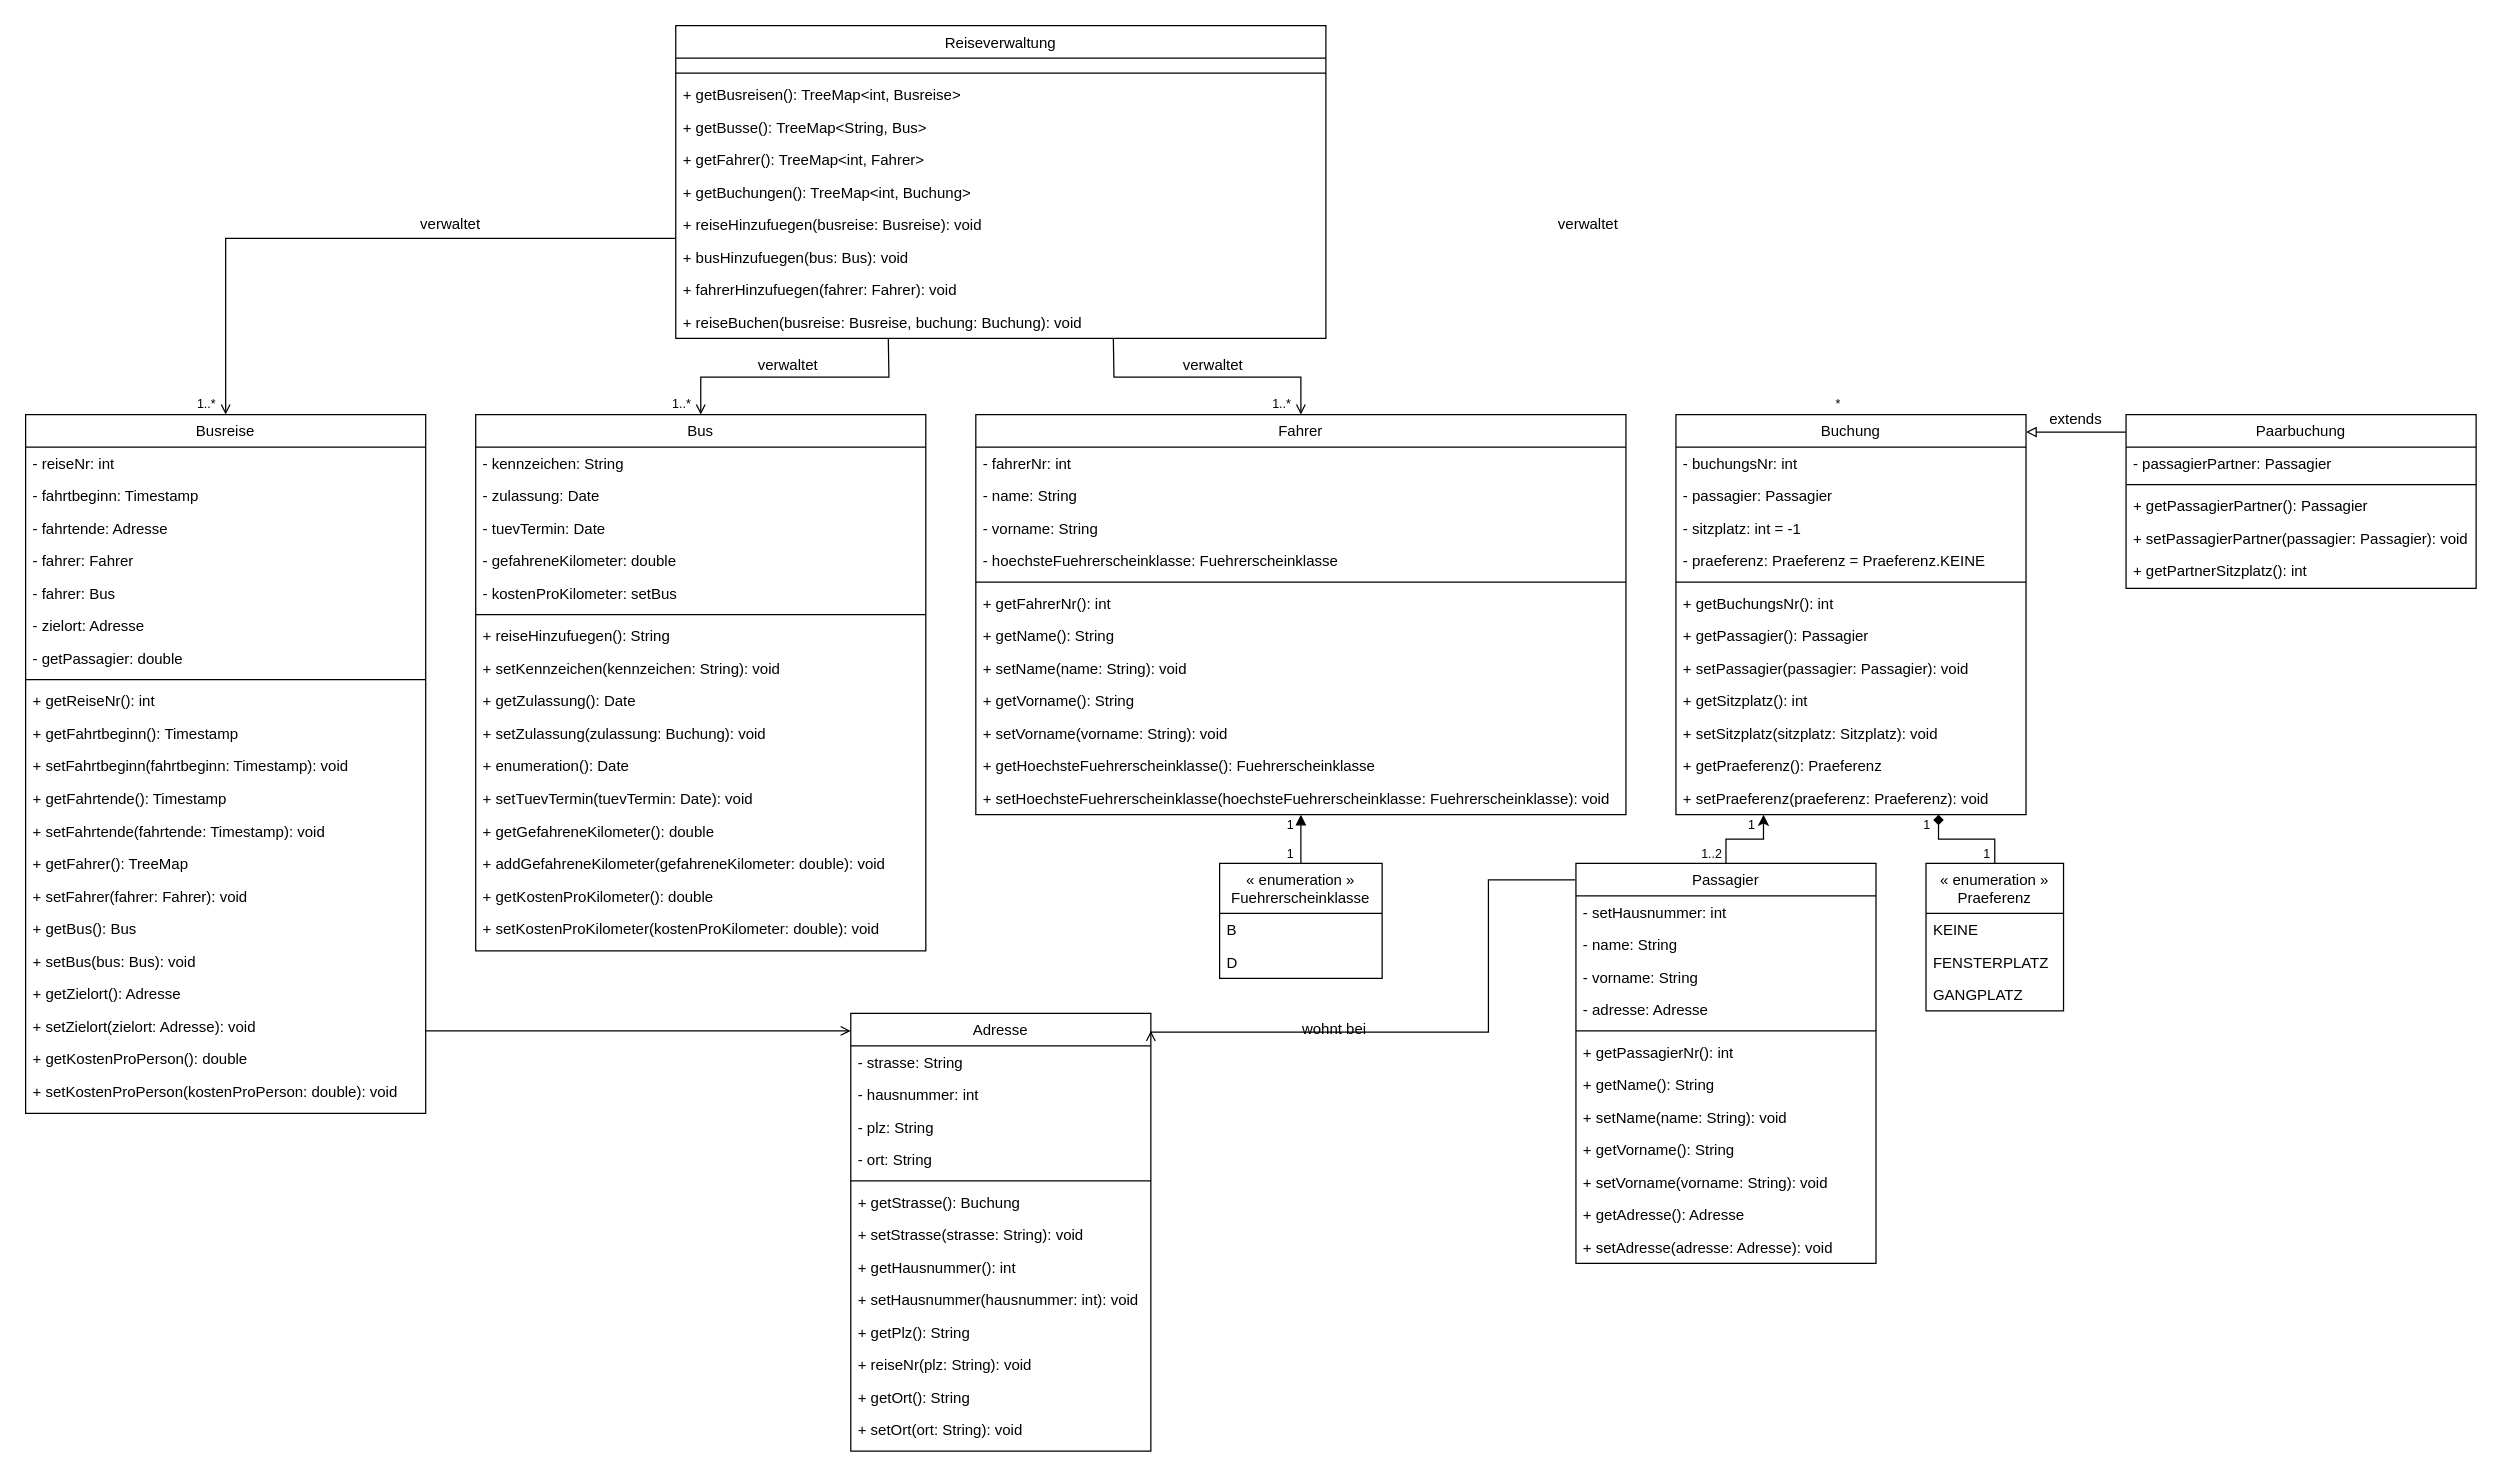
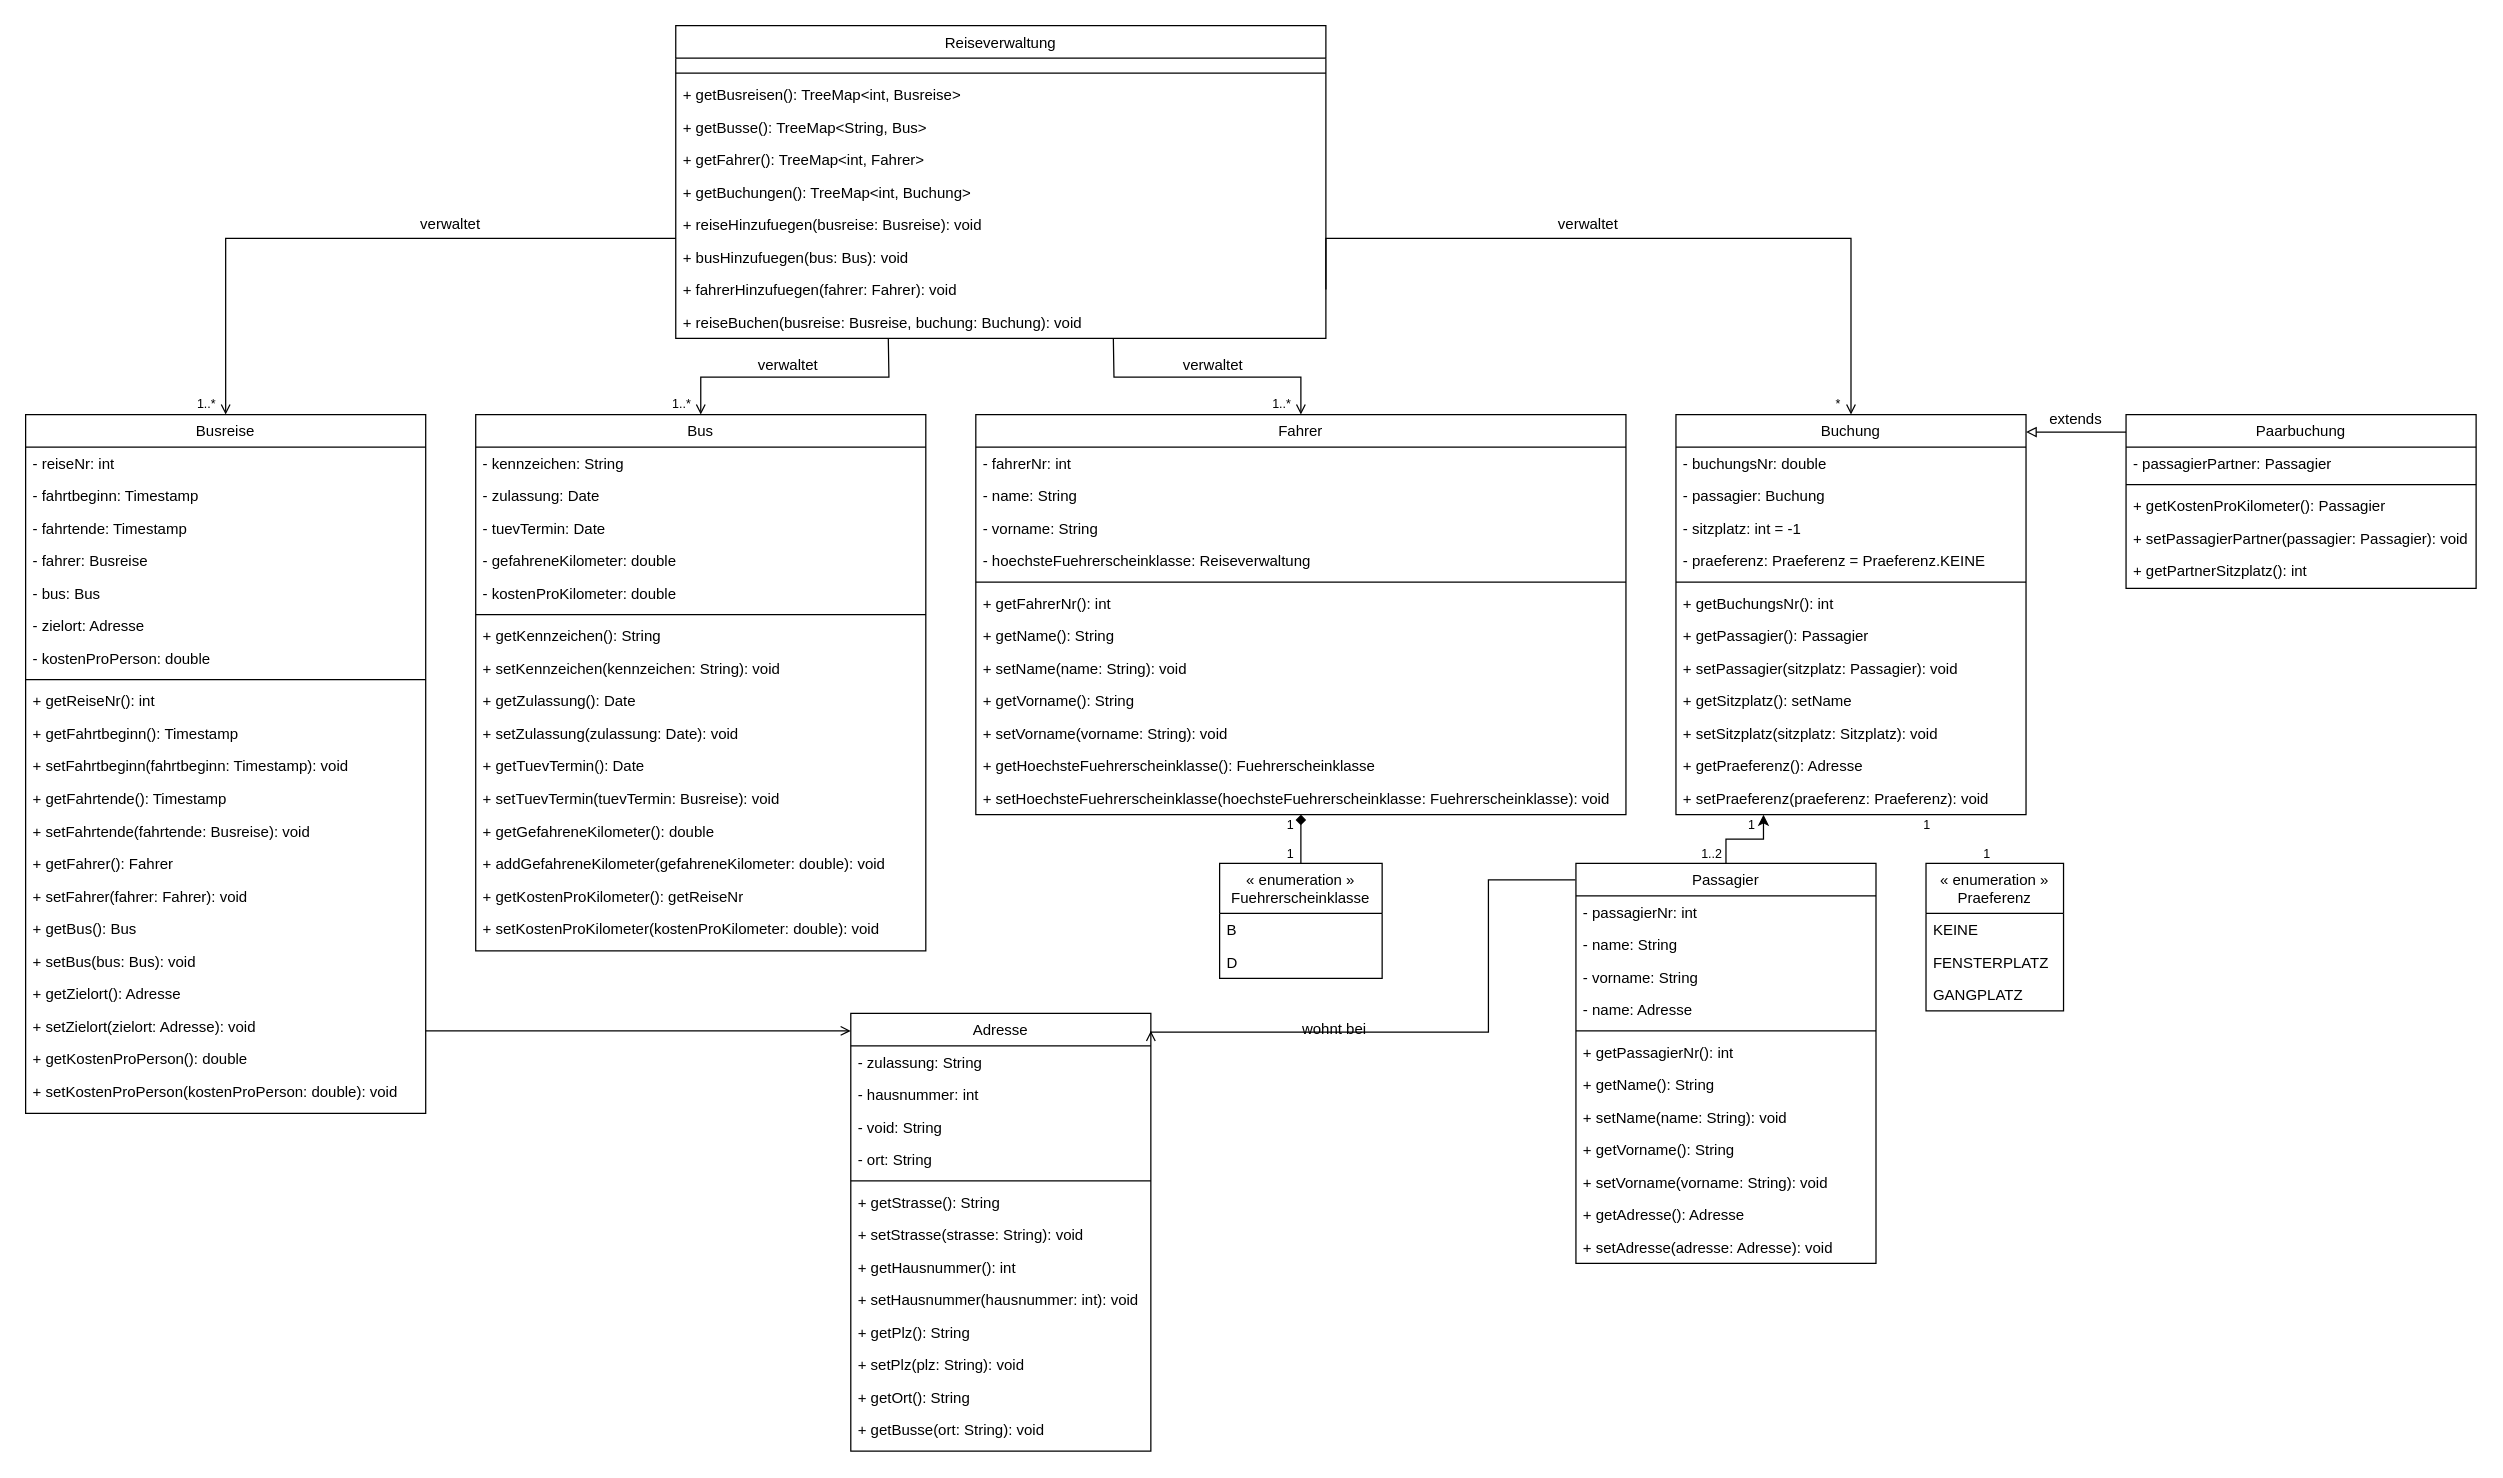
none -> (1676, 238)
(1746, 464) -> (1759, 464)
(1765, 496) -> (1759, 496)
(2266, 506) -> (2272, 506)
(111, 529) -> (117, 529)
(94, 561) -> (100, 561)
(1179, 561) -> (1162, 561)
(81, 594) -> (69, 594)
(590, 594) -> (588, 594)
(588, 636) -> (582, 636)
(115, 659) -> (130, 659)
(1841, 669) -> (1839, 669)
(1759, 701) -> (1778, 701)
(635, 734) -> (622, 734)
(563, 766) -> (571, 766)
(1798, 766) -> (1786, 766)
(631, 799) -> (646, 799)
(1301, 826) -> (1301, 826)
(195, 831) -> (191, 831)
(1971, 839) -> none
(119, 864) -> (115, 864)
(609, 896) -> (626, 896)
(1659, 913) -> (1648, 913)
(1652, 1010) -> (1640, 1010)
(921, 1063) -> (928, 1063)
(902, 1128) -> (907, 1128)
(948, 1203) -> (942, 1203)
(958, 1365) -> (953, 1365)
(957, 1430) -> (966, 1430)
